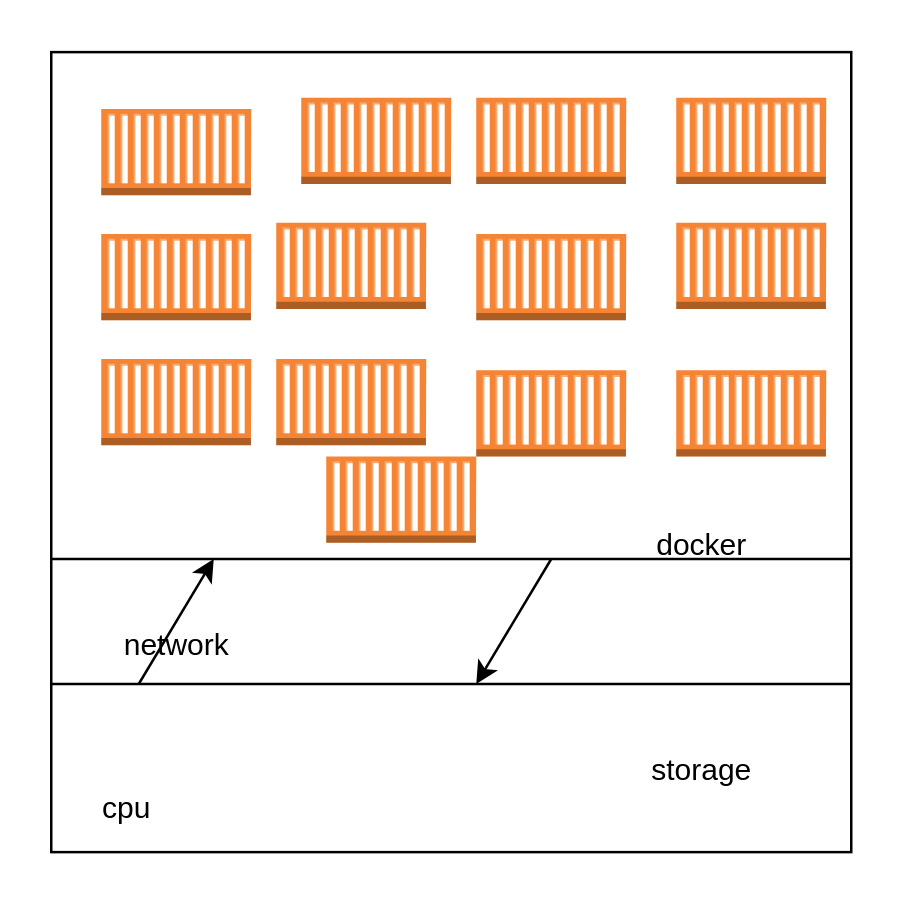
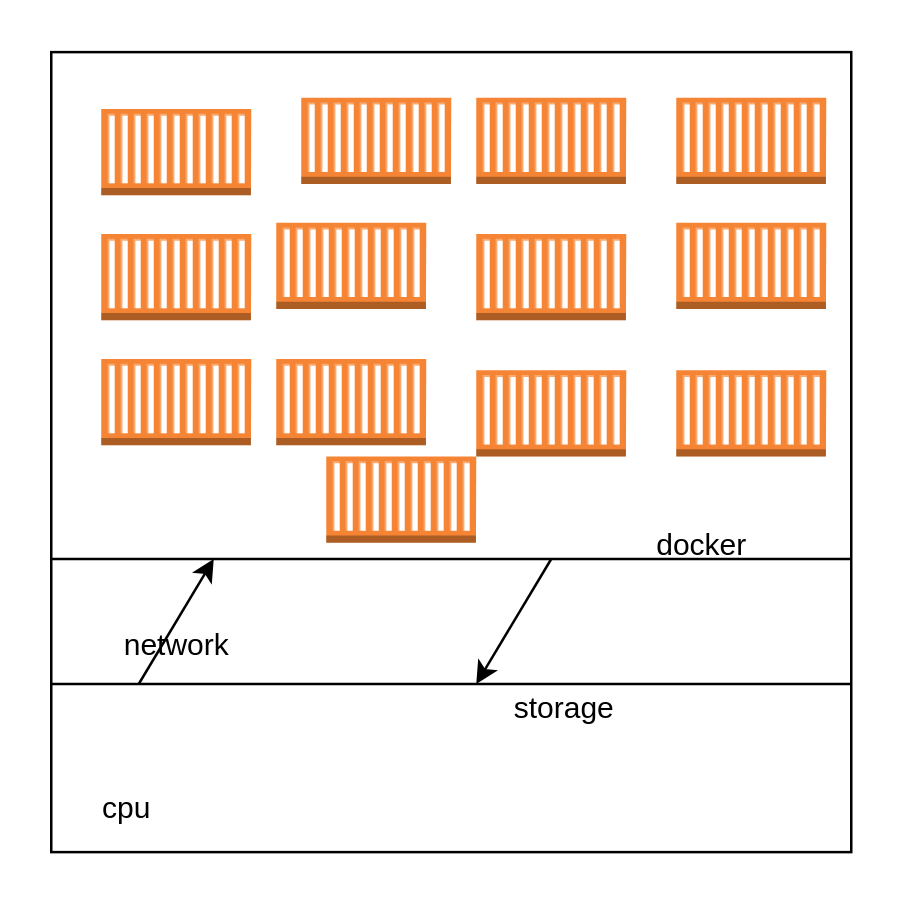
(701, 771) -> (564, 709)
